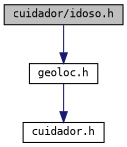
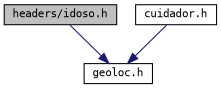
(64, 15) -> (60, 15)
(64, 98) -> (151, 41)
